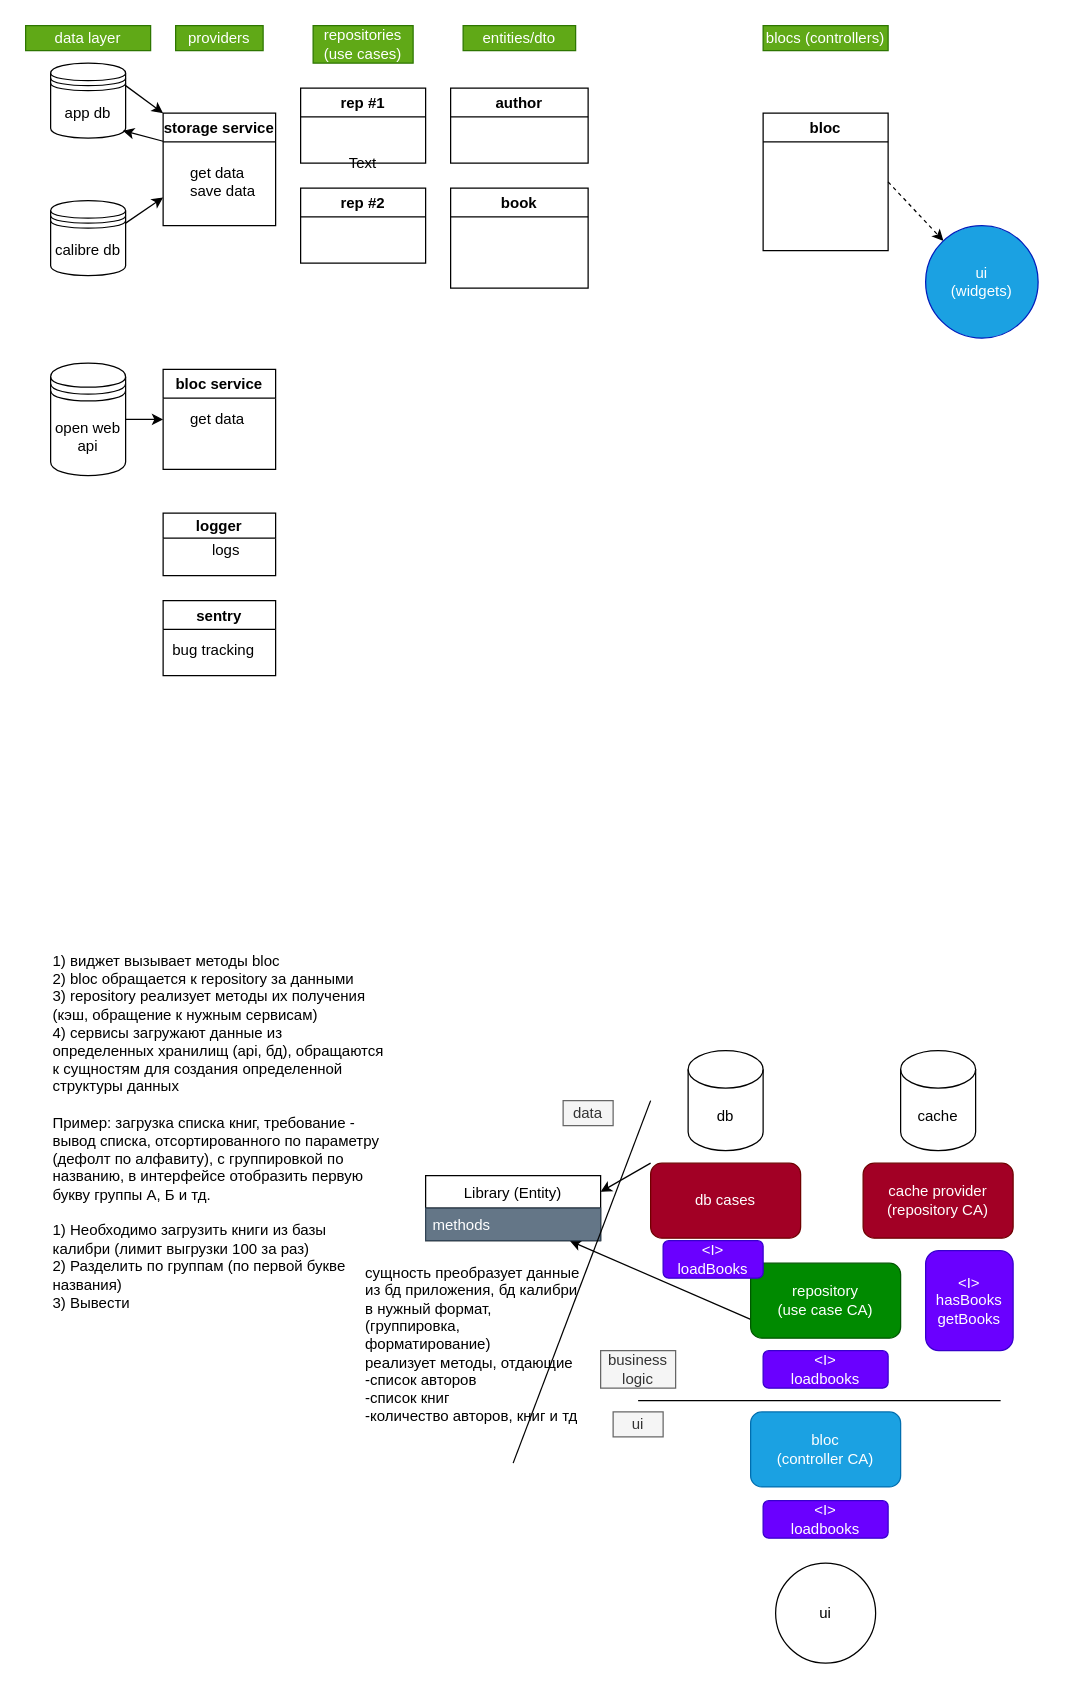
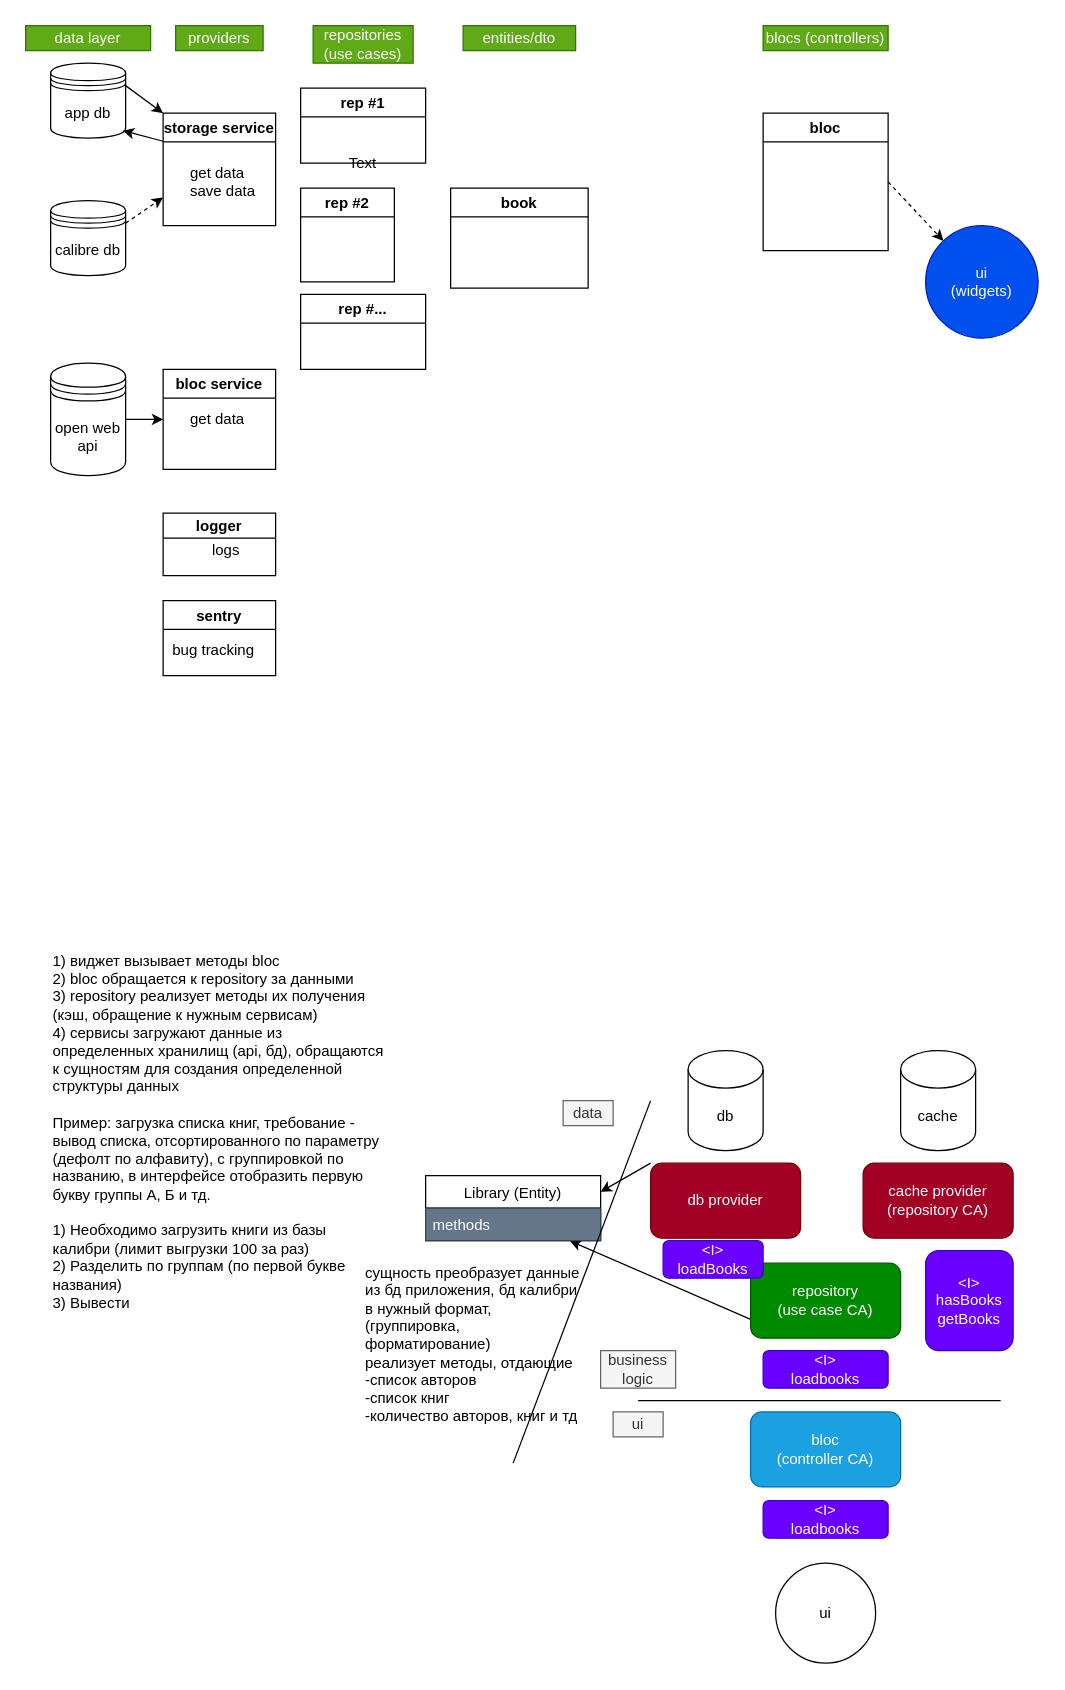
(519, 126) -> none
(142, 212) -> (142, 212)
(363, 226) -> (348, 235)
(982, 282) -> (982, 282)
none -> (363, 332)
(726, 1201) -> (726, 1201)
